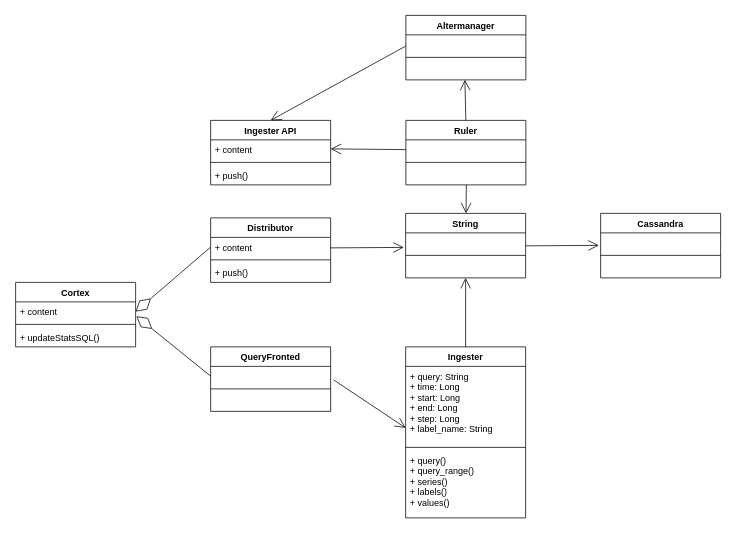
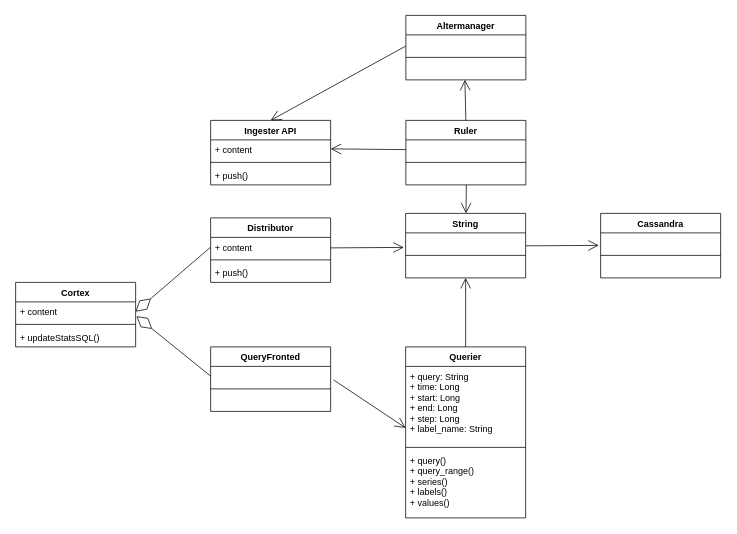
(465, 357) -> (465, 357)
